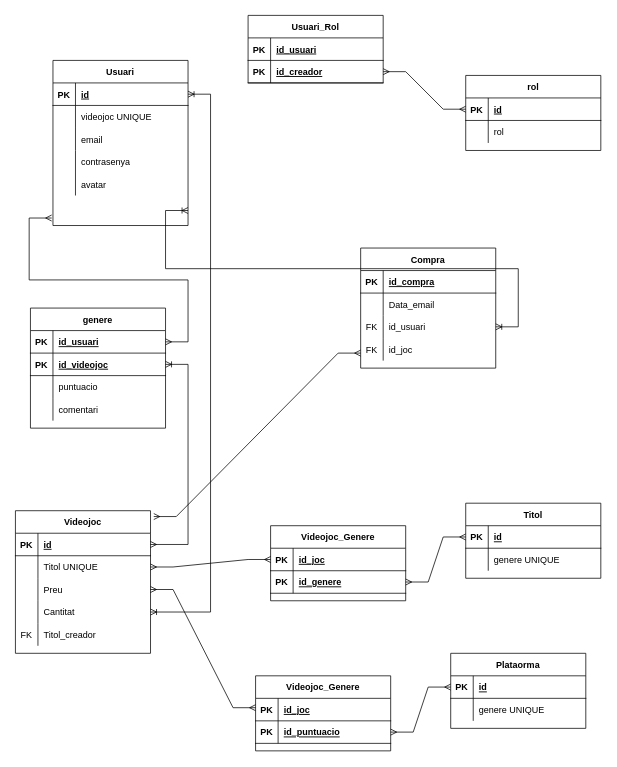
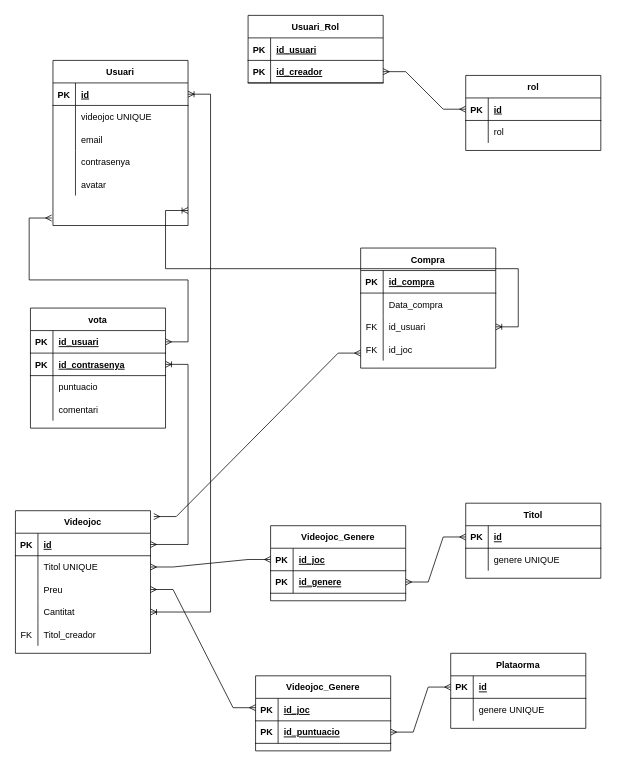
(411, 305) -> (416, 305)
(98, 320) -> (98, 320)
(84, 365) -> (93, 365)
